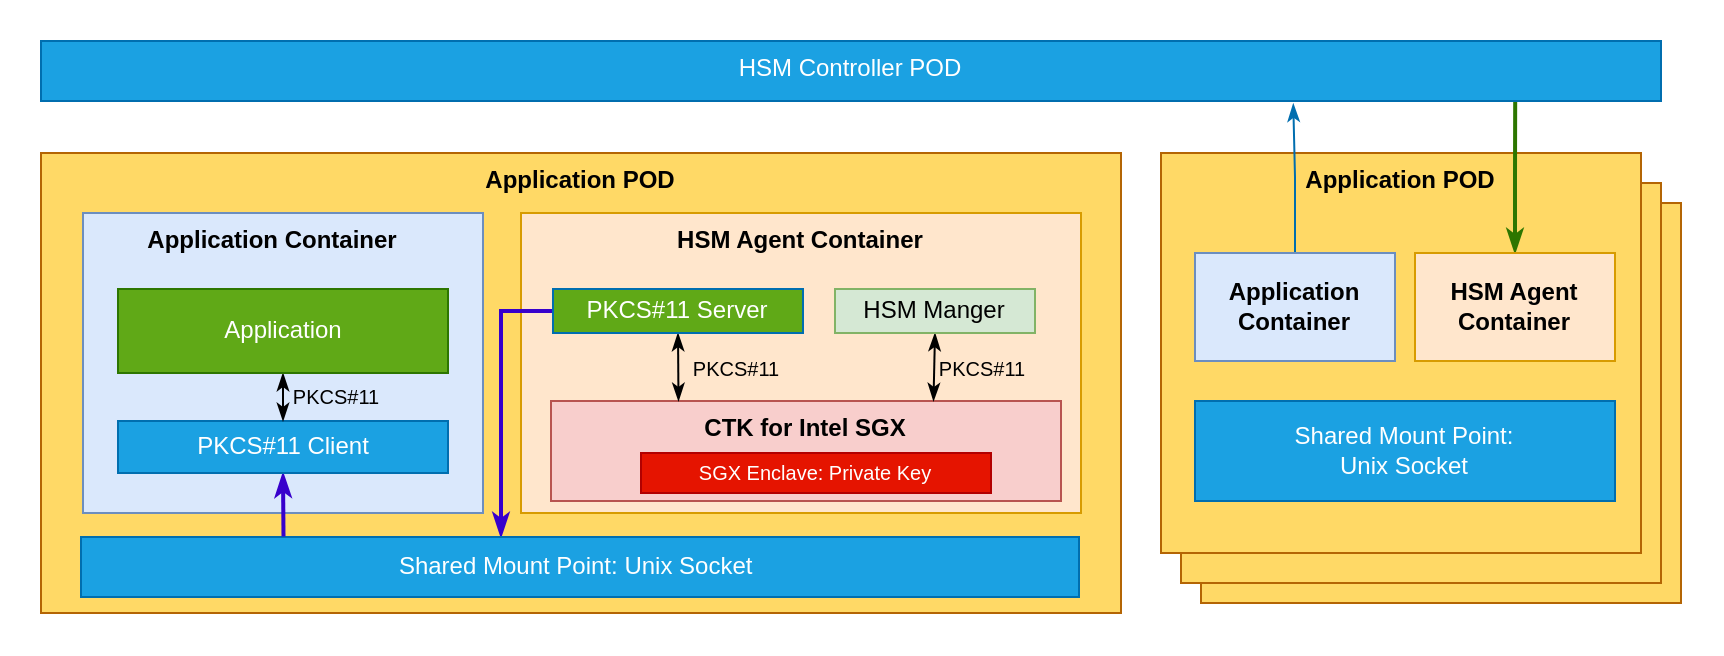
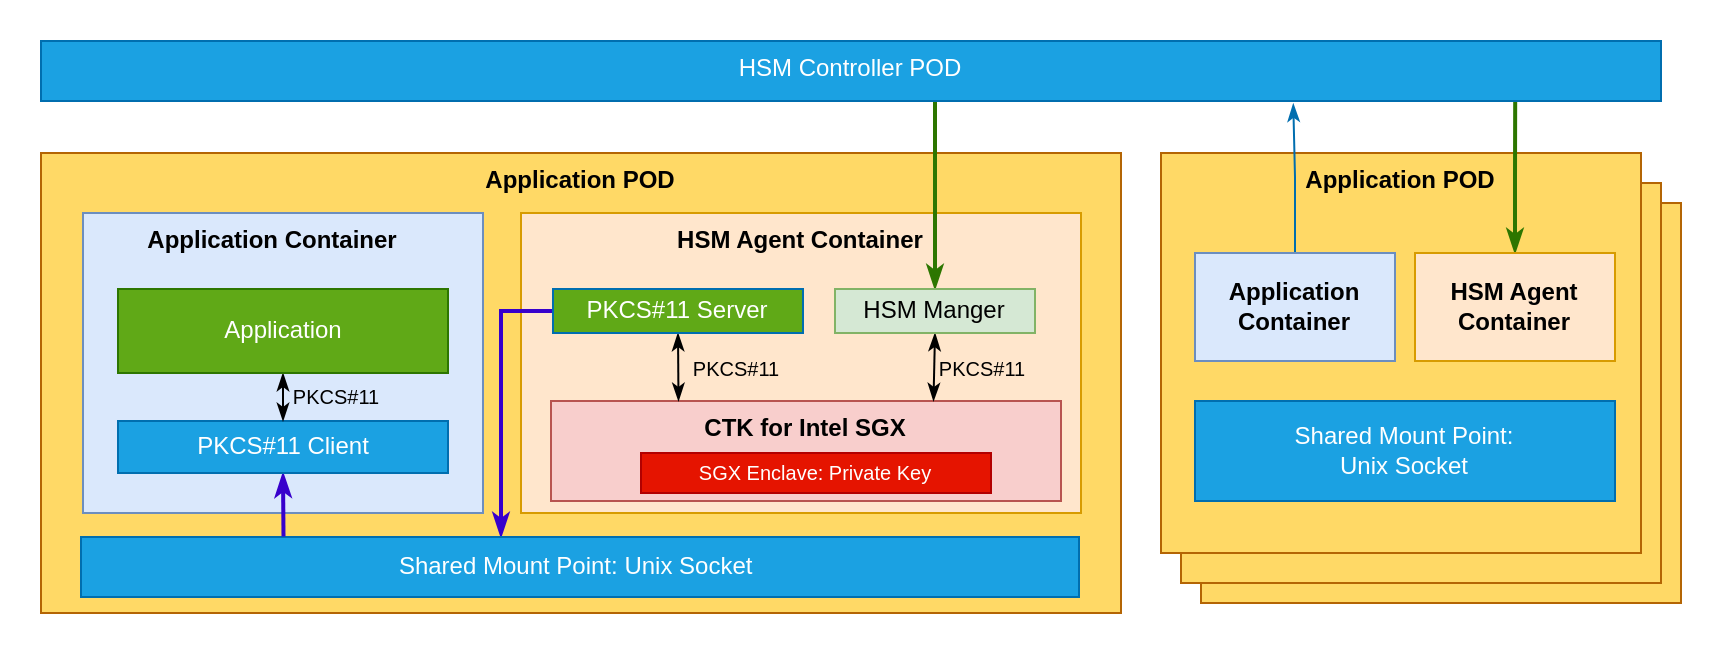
none -> (935, 184)
